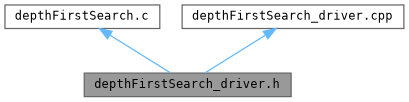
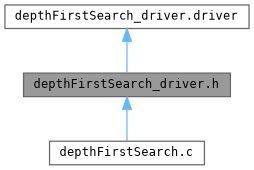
(293, 17) -> (127, 17)
(140, 54) -> (127, 125)
